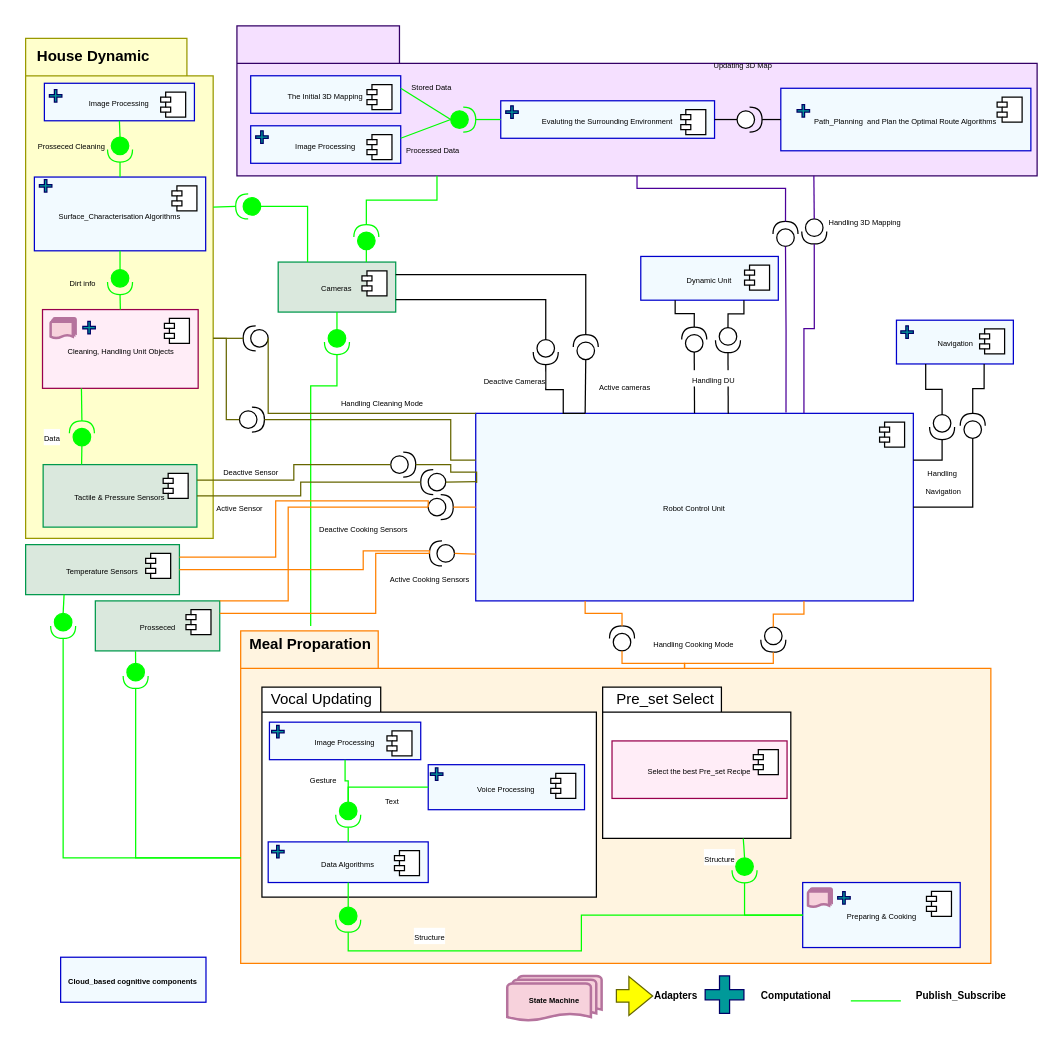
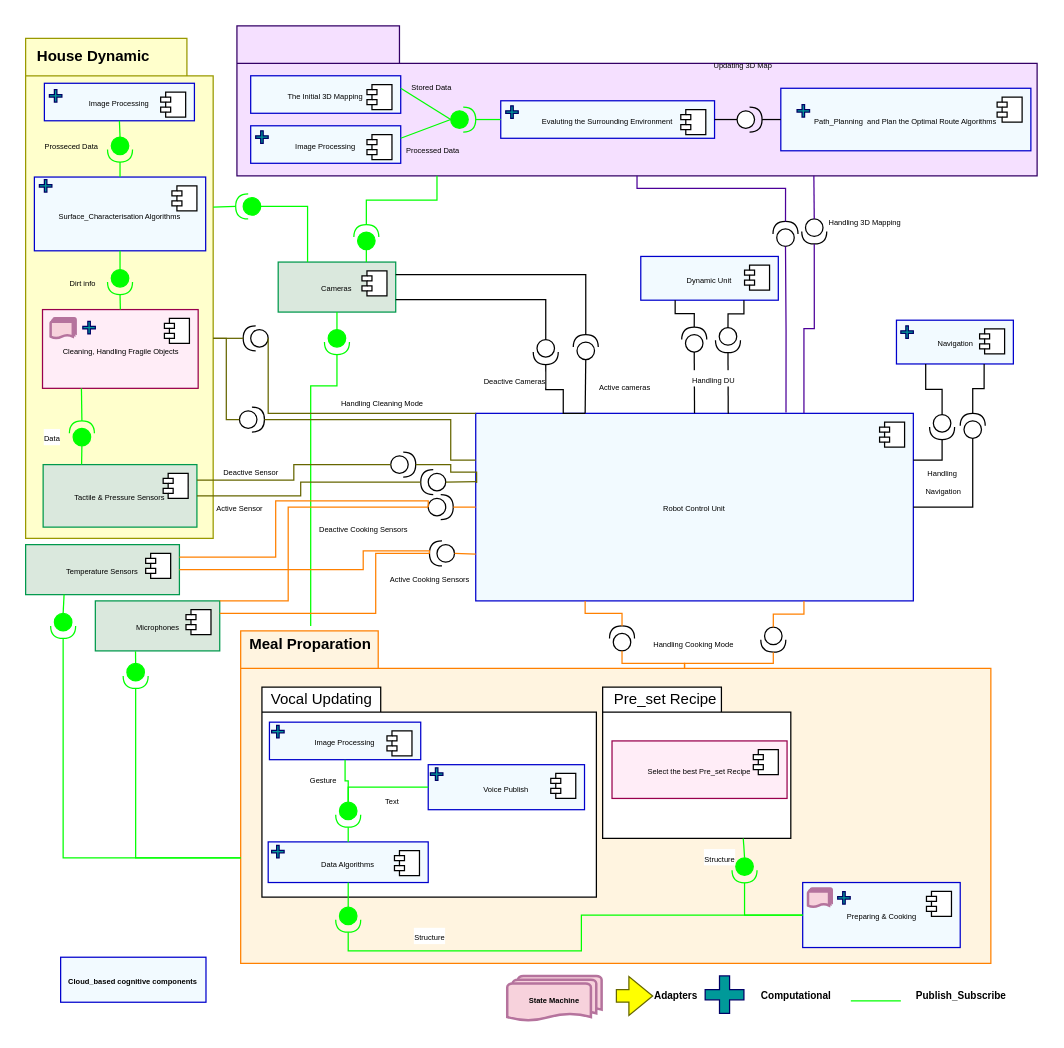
(72, 144) -> (72, 144)
(121, 349) -> (121, 349)
(158, 626) -> (158, 626)
(666, 699) -> (666, 699)
(506, 787) -> (506, 787)
